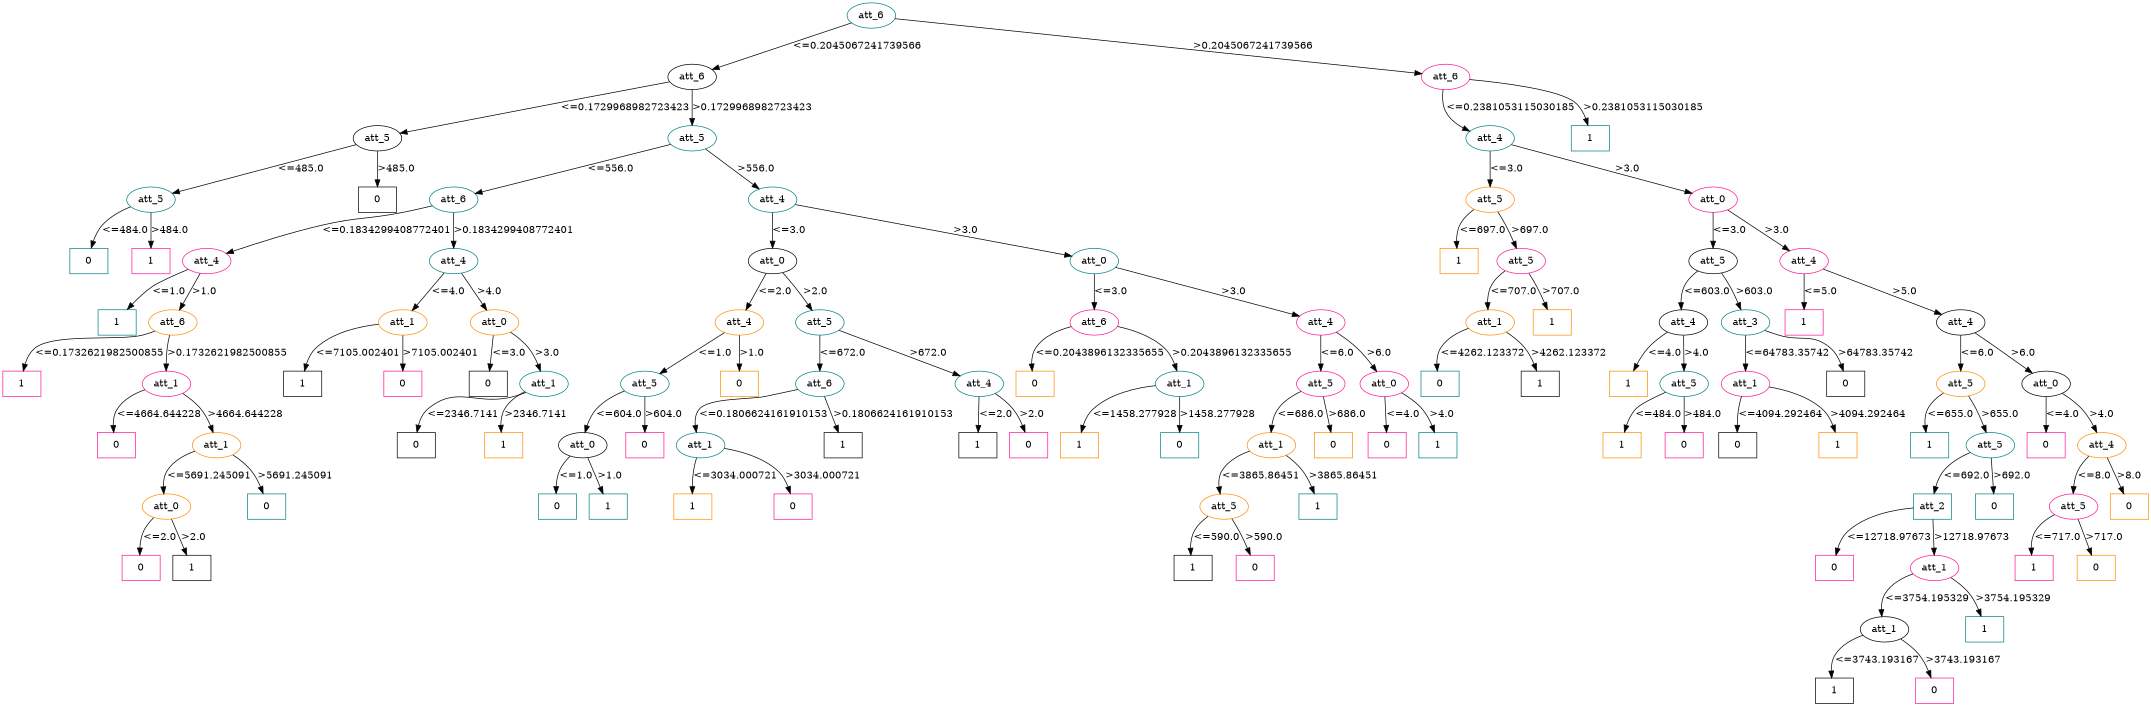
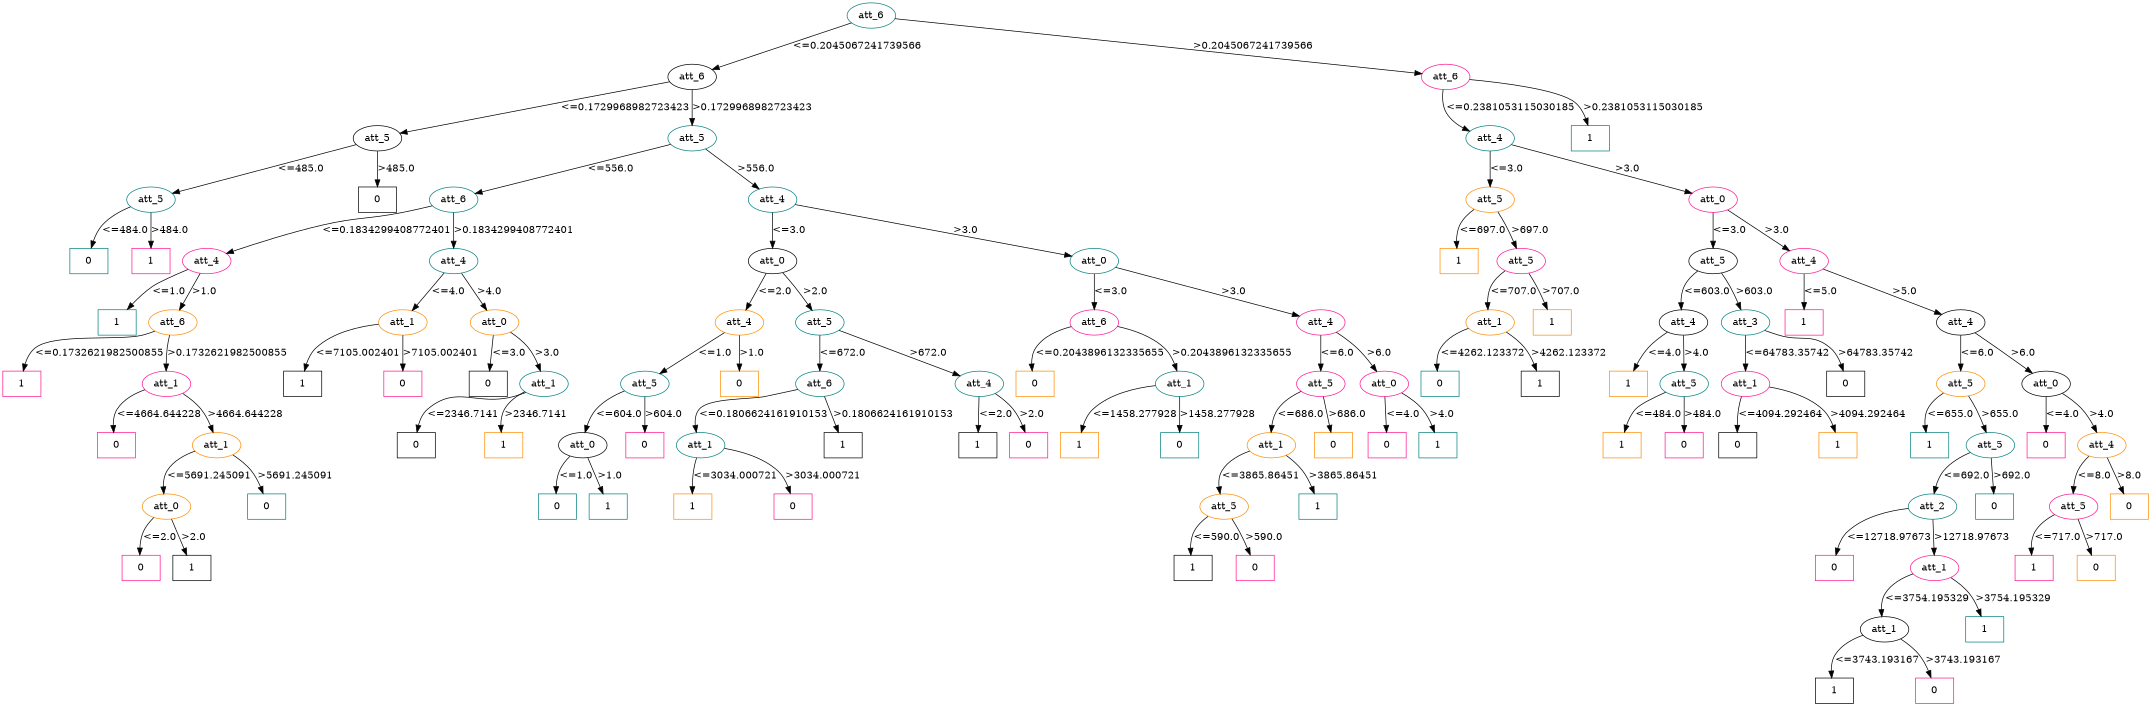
(1933, 507) -> (1933, 507)
